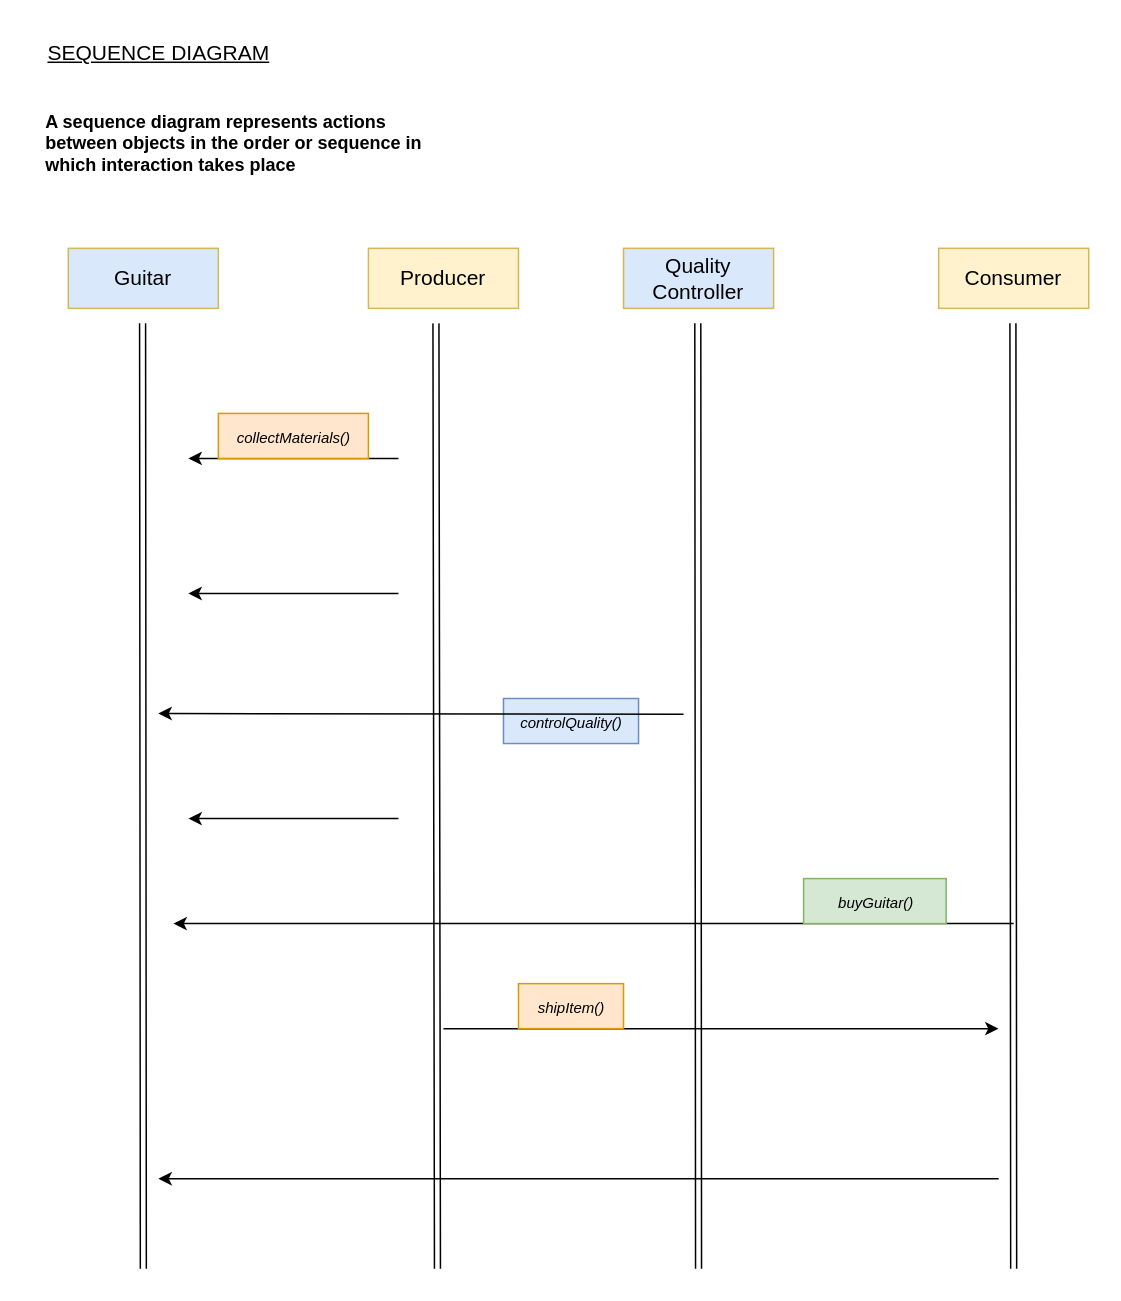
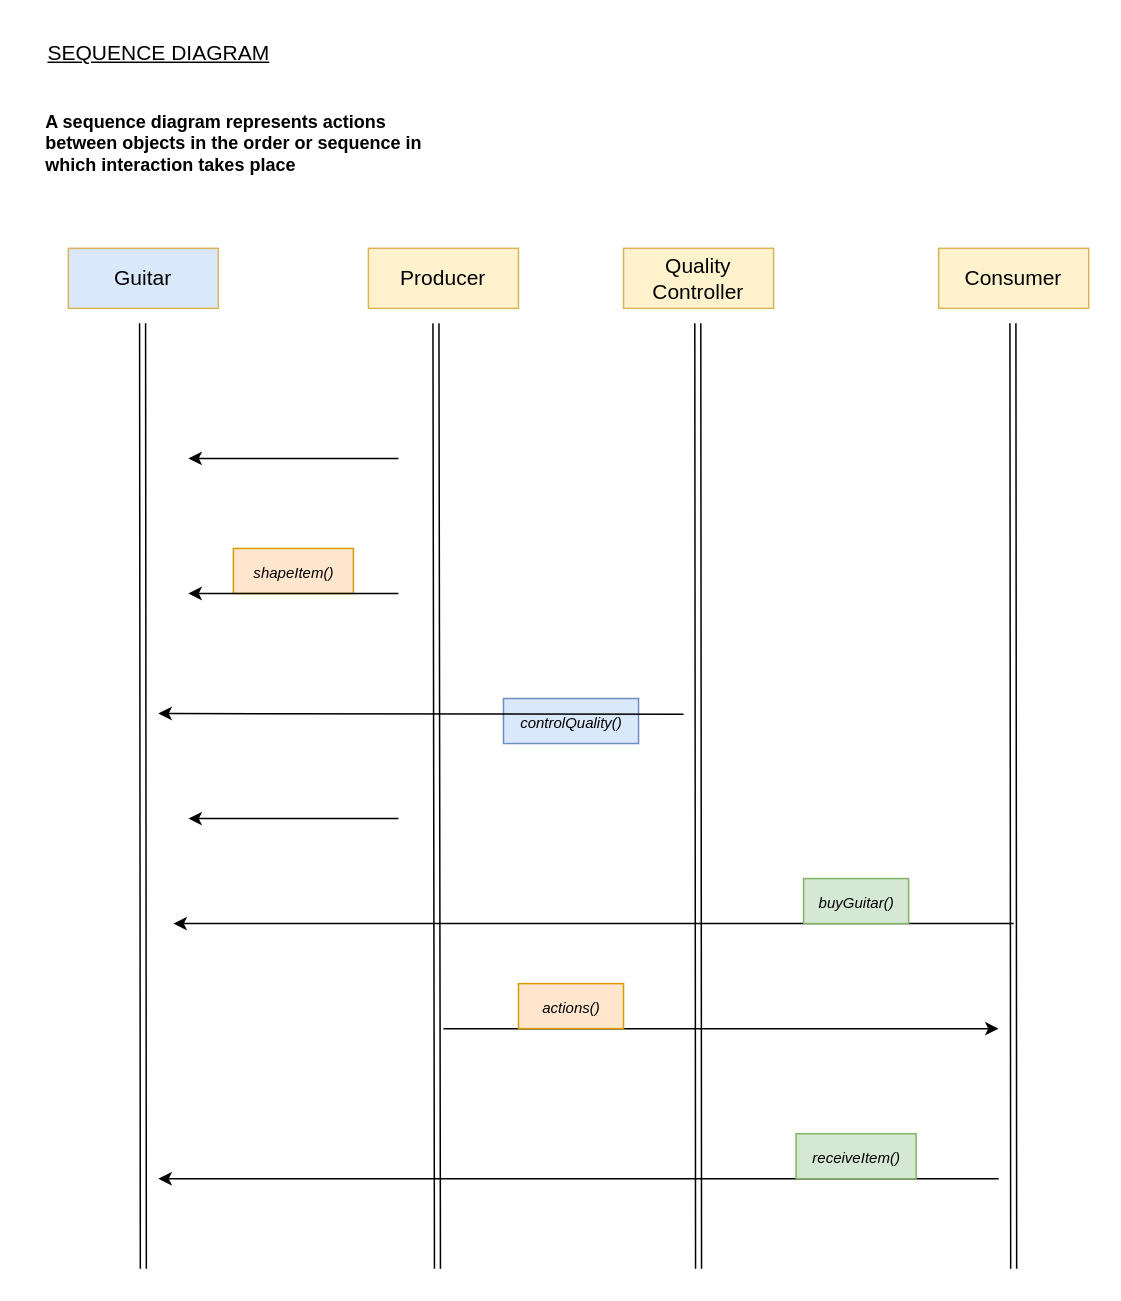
(698, 278) -> (698, 278)
(293, 436) -> none
none -> (293, 571)
(875, 901) -> (856, 901)
(572, 1006) -> (572, 1006)
none -> (856, 1156)
